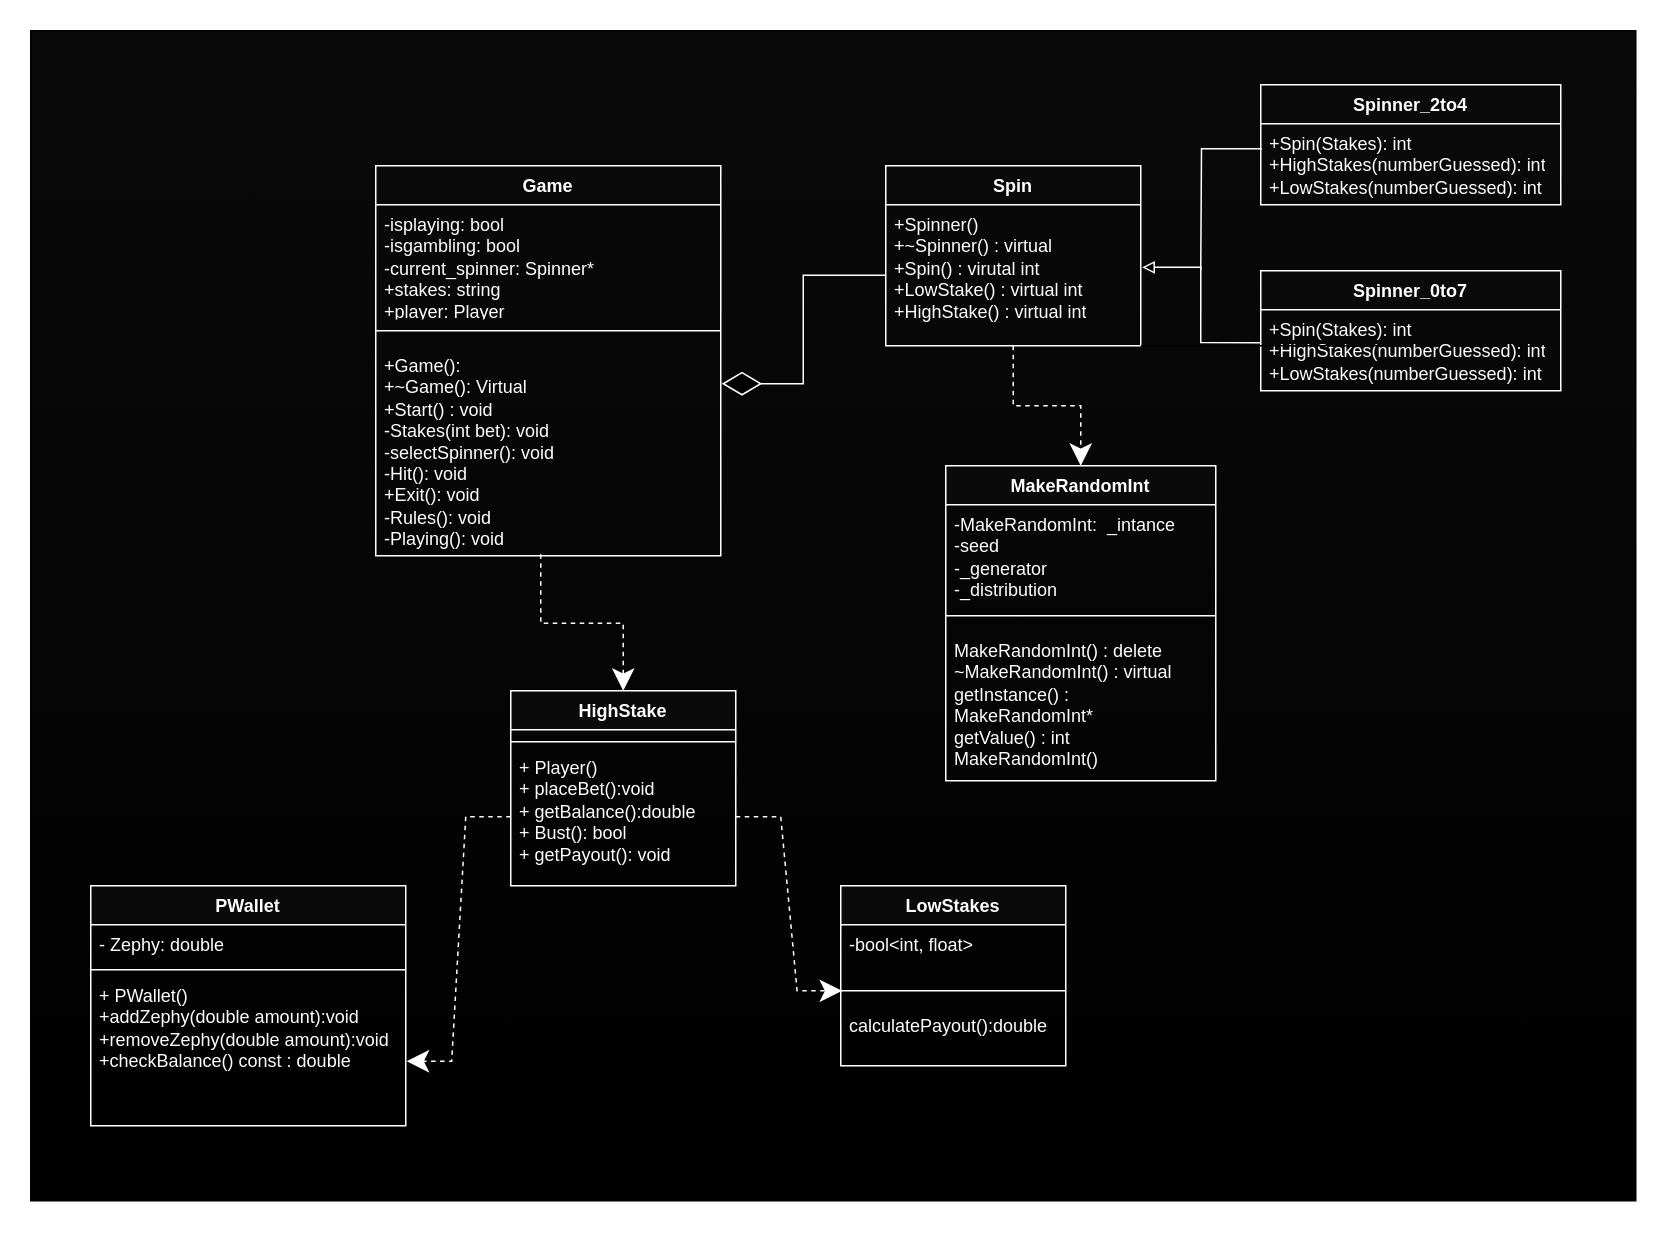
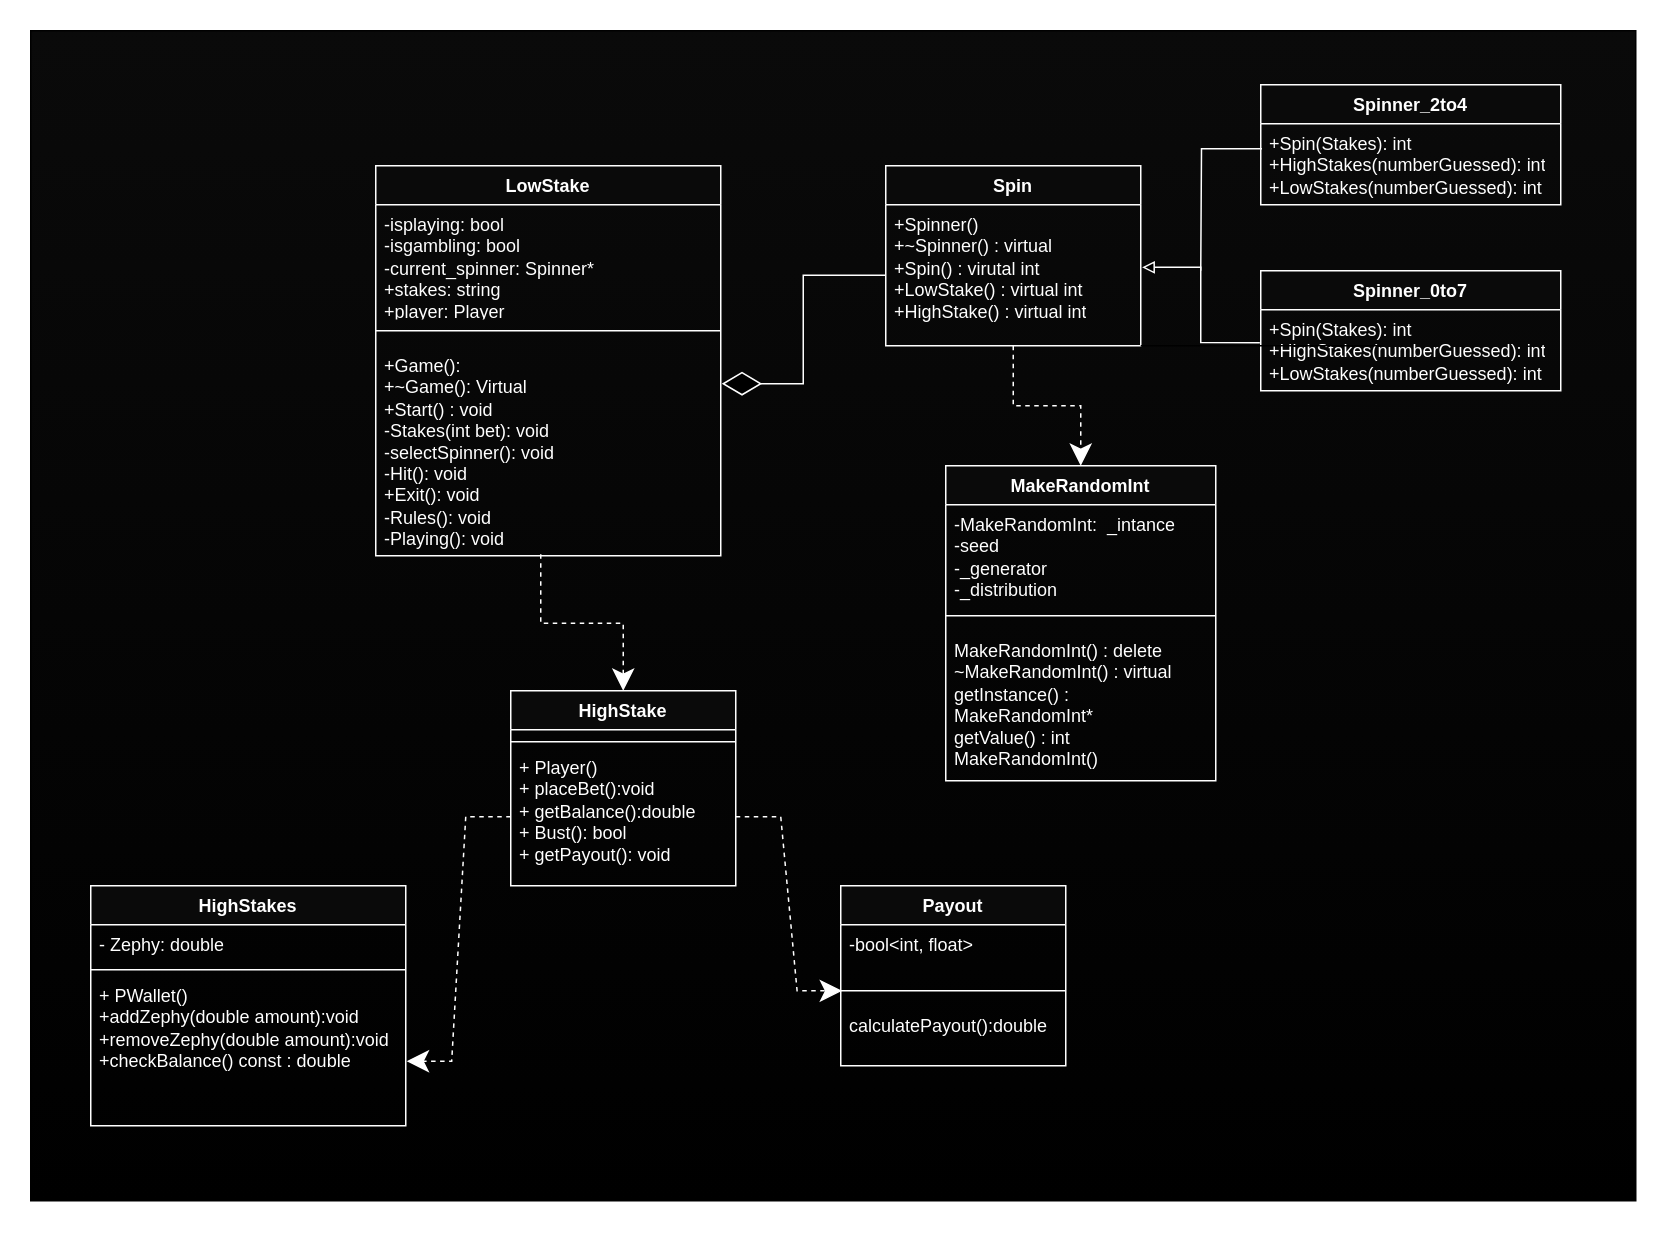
(548, 187) -> (548, 187)
(248, 907) -> (248, 907)
(953, 907) -> (953, 907)
